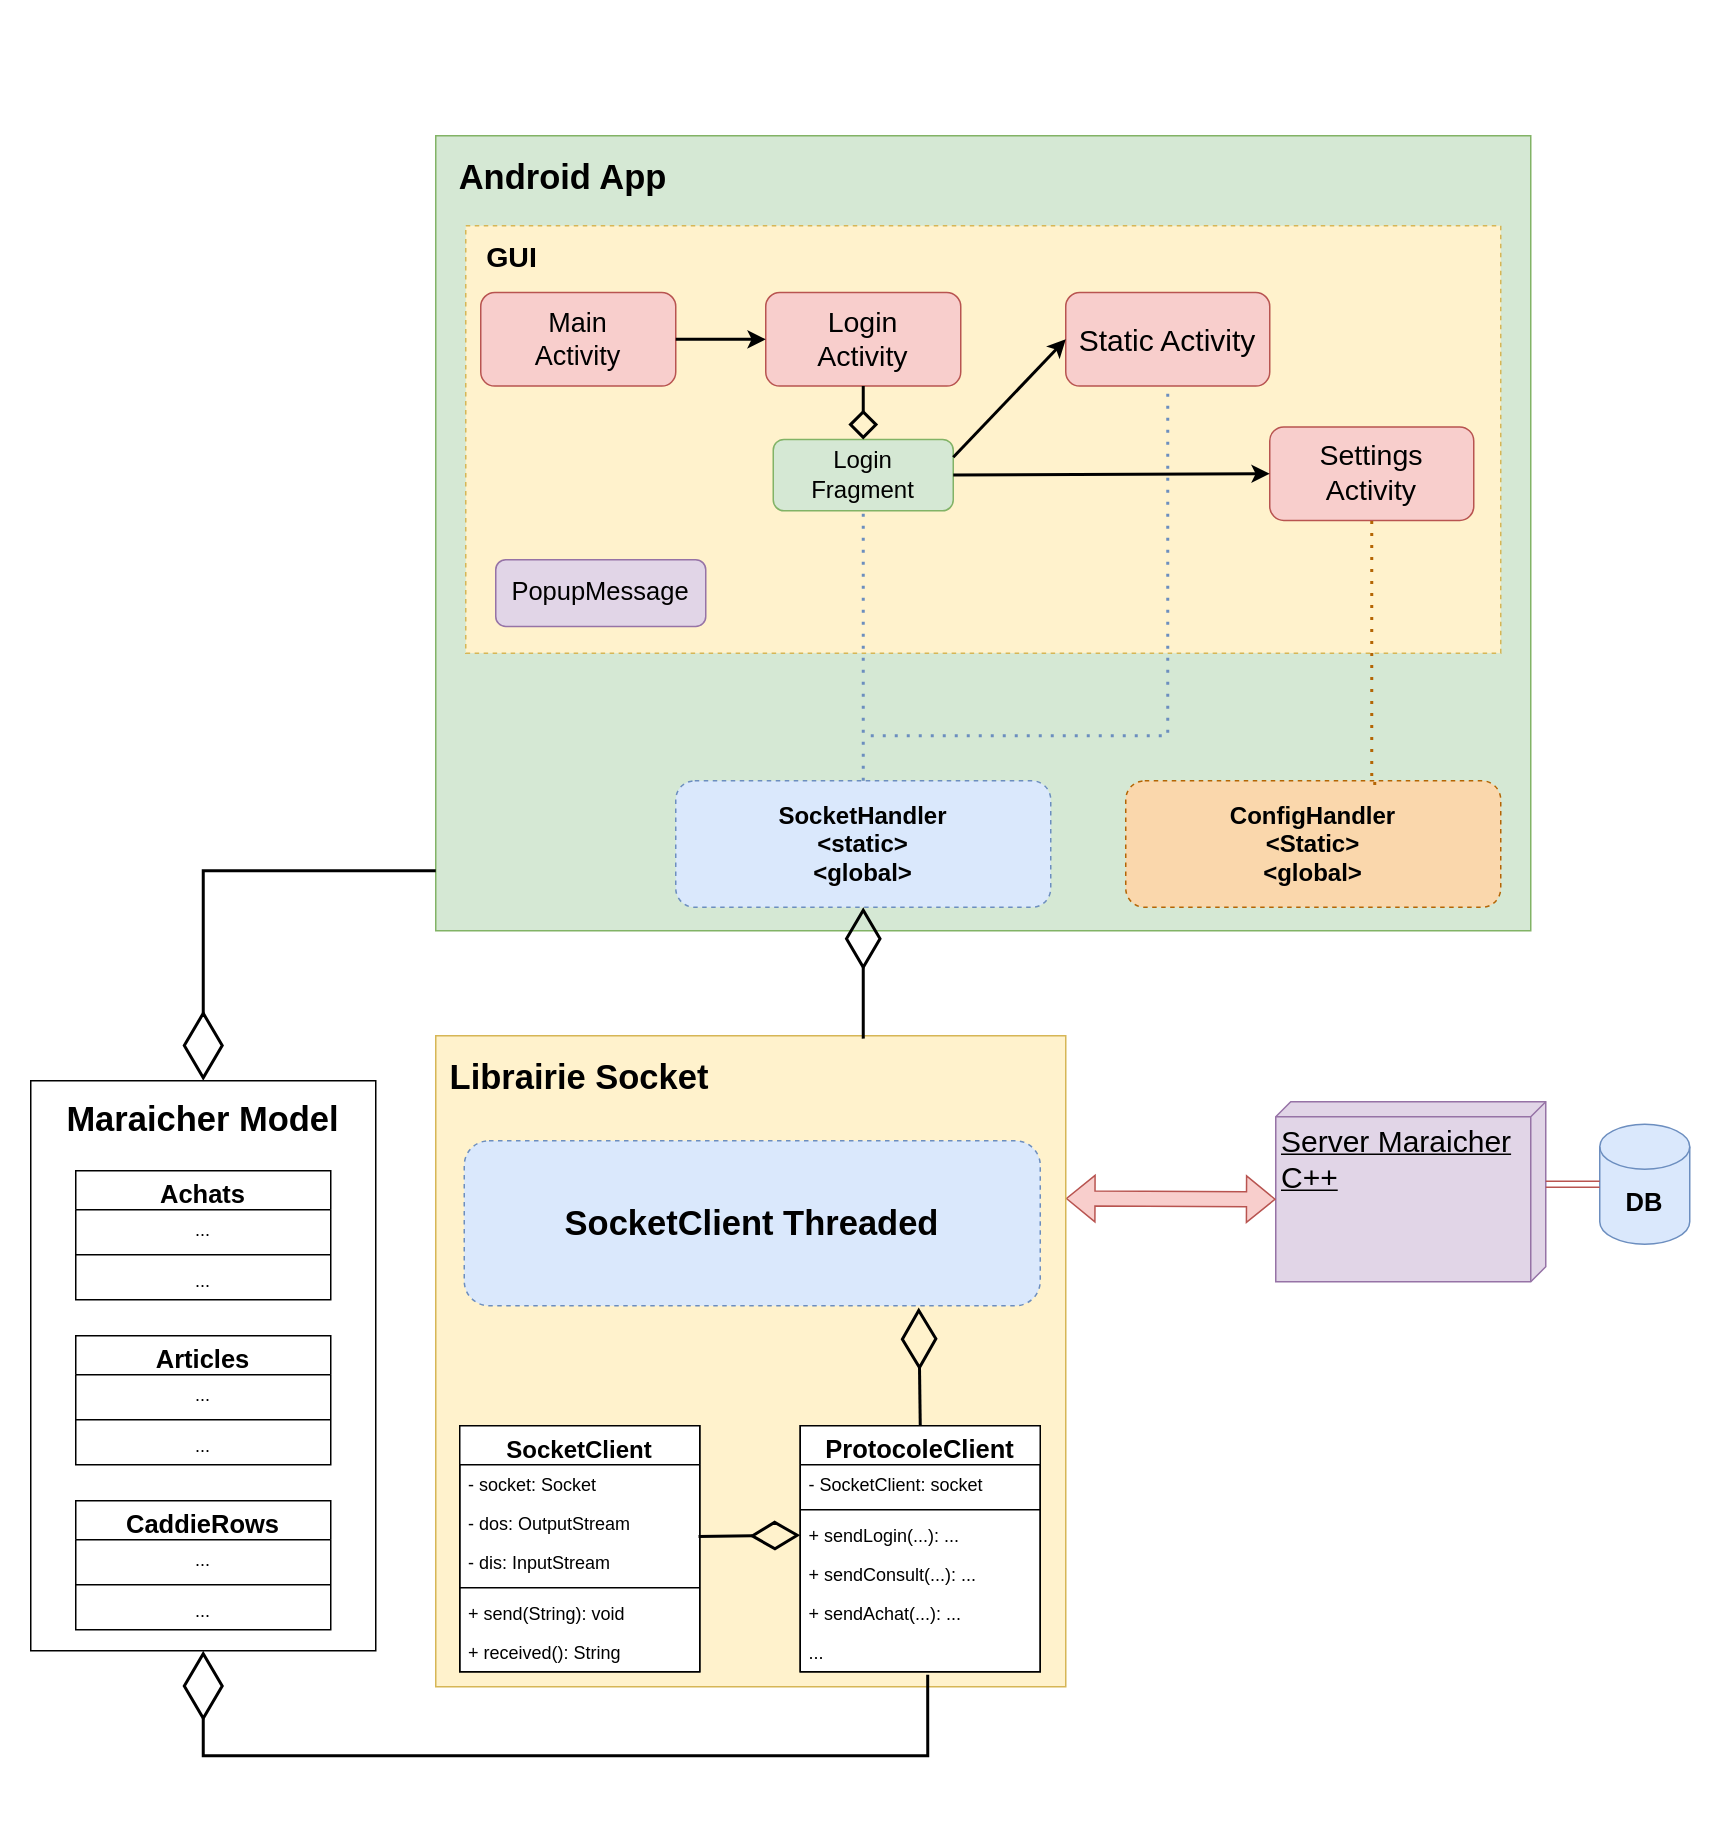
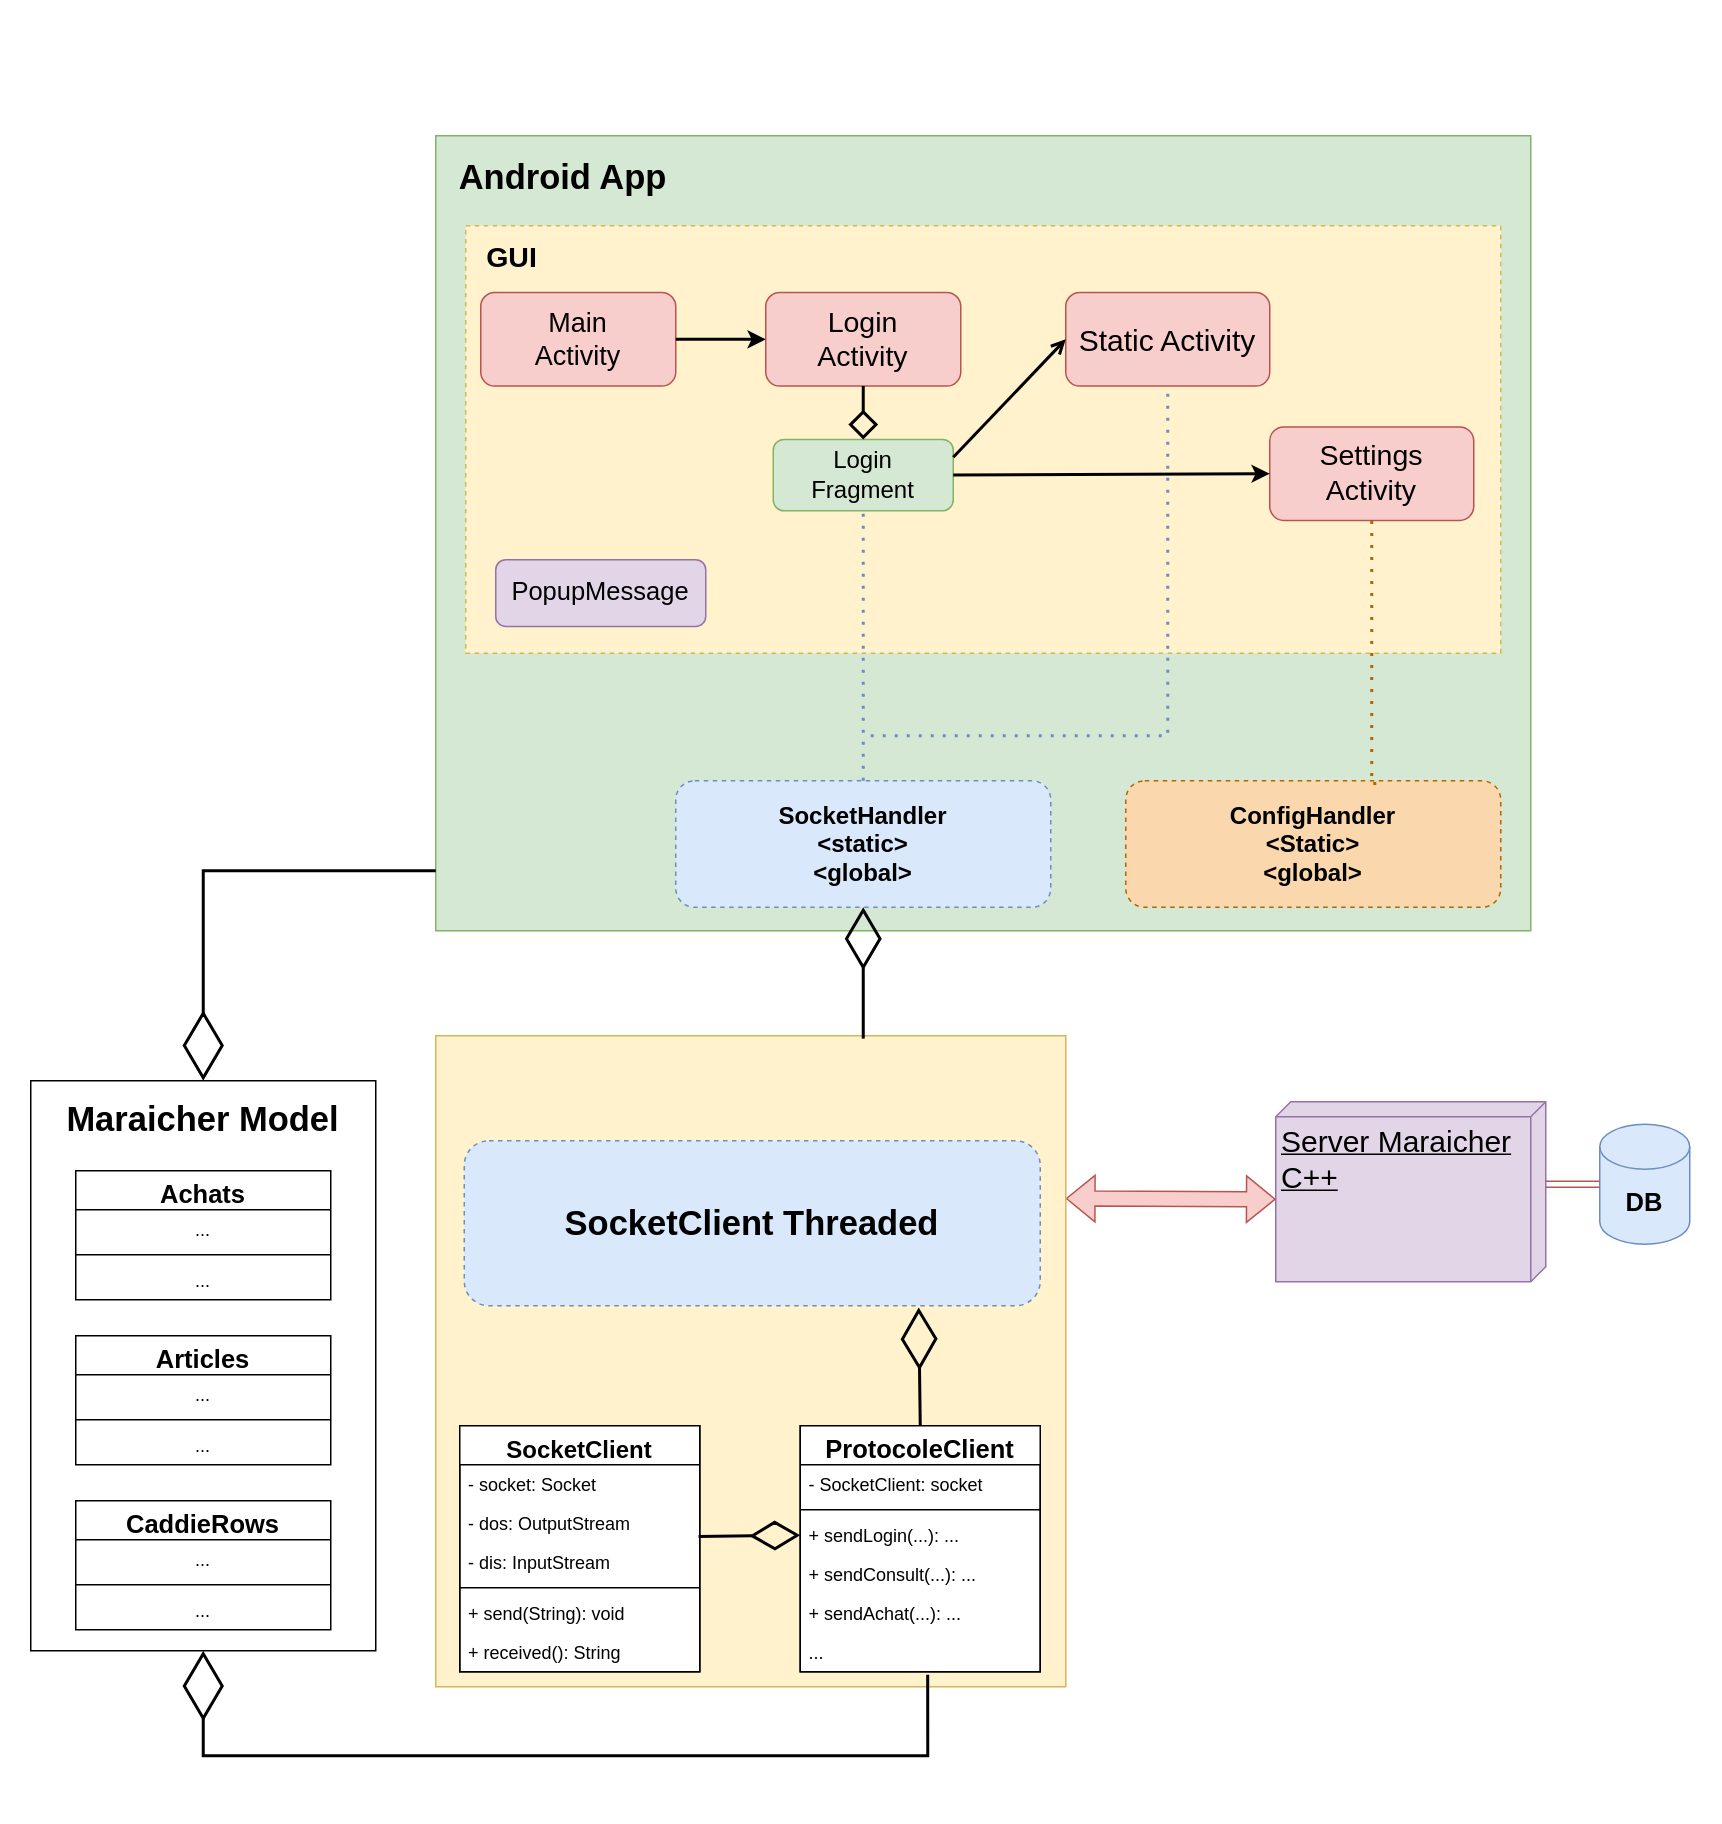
(1056, 350) -> (1057, 348)
(580, 1077) -> none
